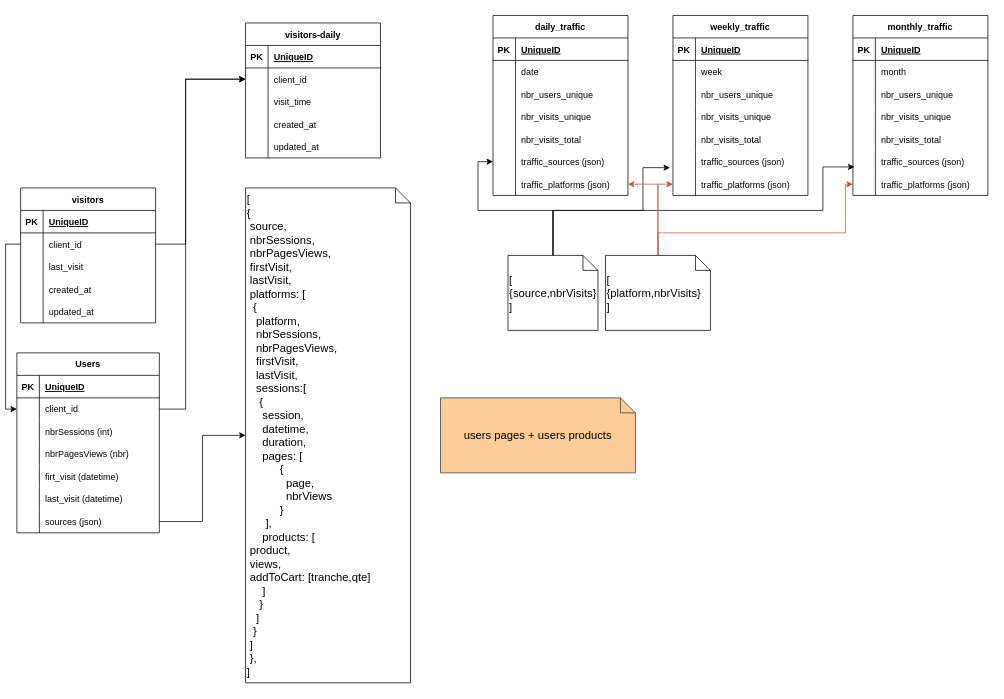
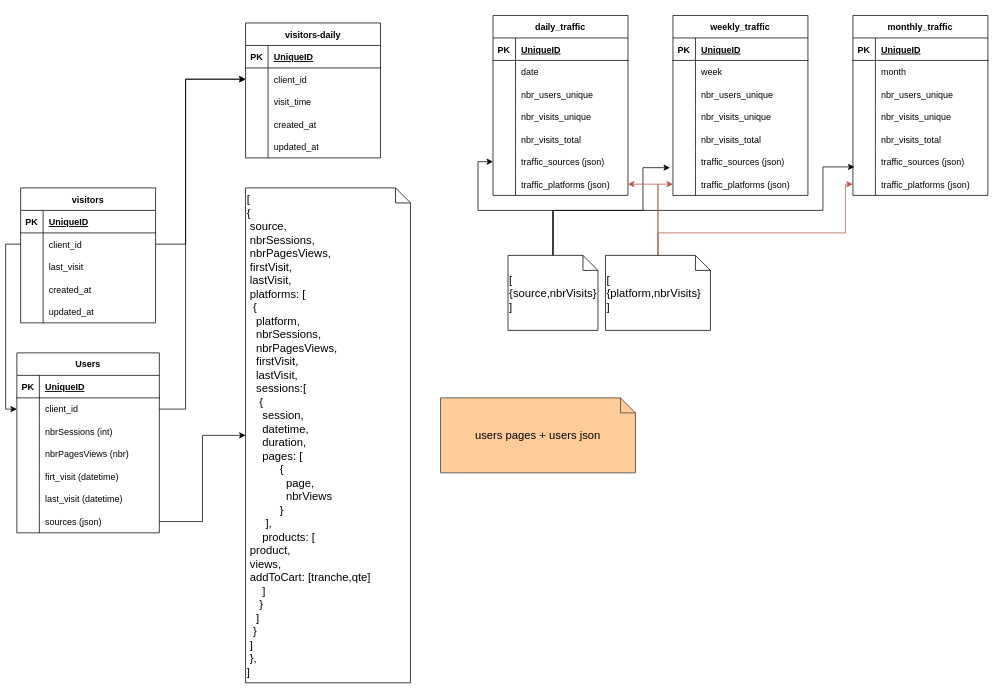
(538, 435) -> (538, 435)
